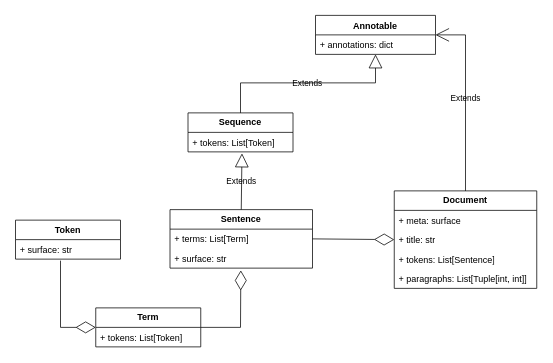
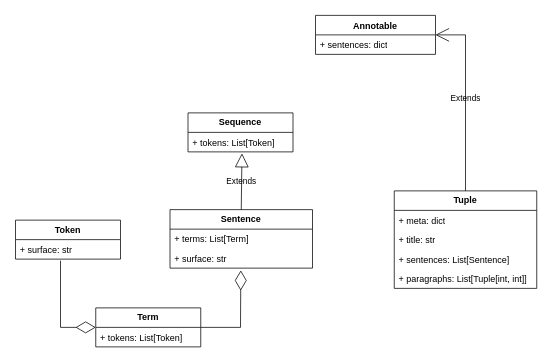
(362, 46) -> (358, 46)
(306, 83) -> none
(465, 201) -> (465, 201)
(433, 221) -> (424, 221)
(344, 239) -> none
(454, 260) -> (462, 260)
